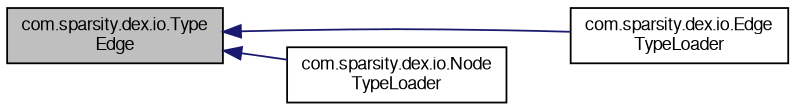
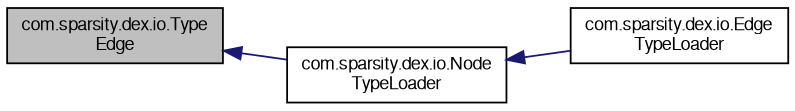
(406, 29) -> (547, 54)
